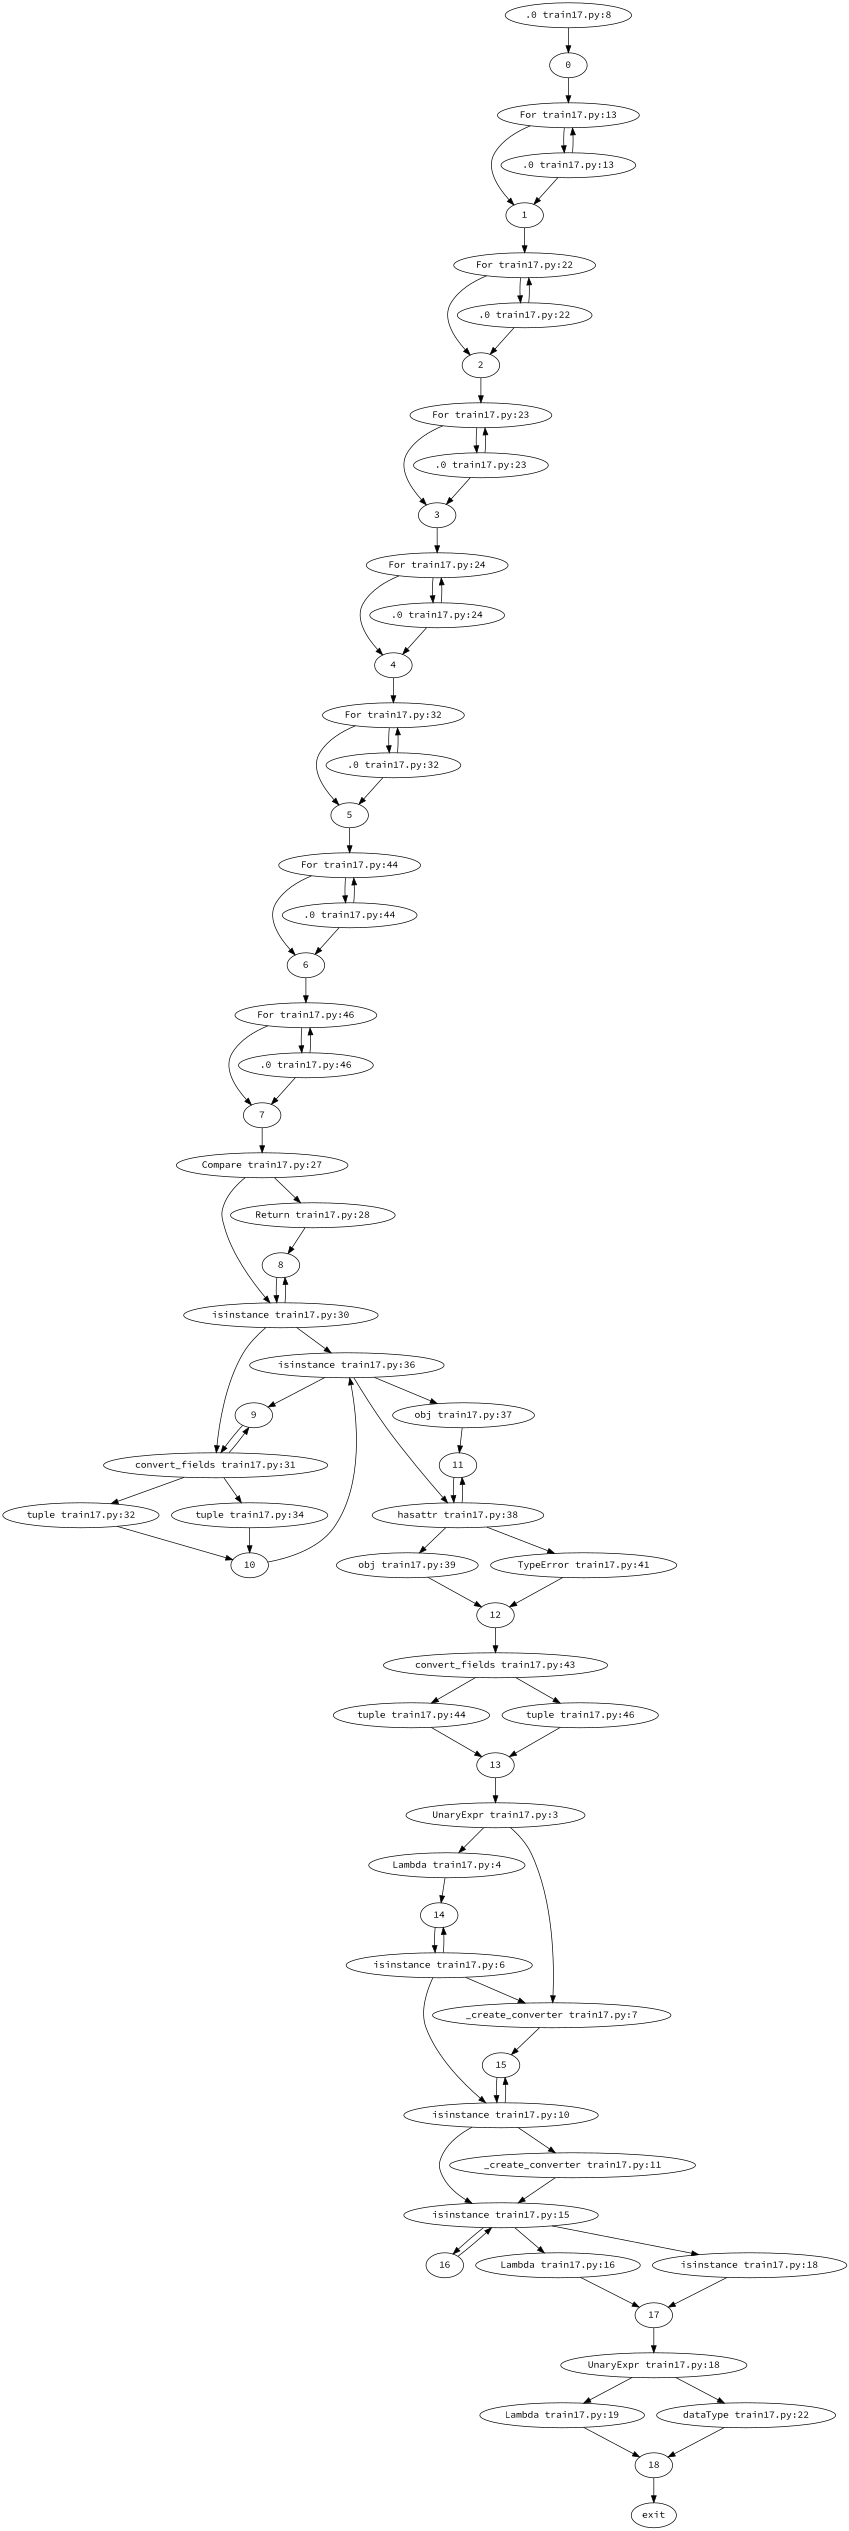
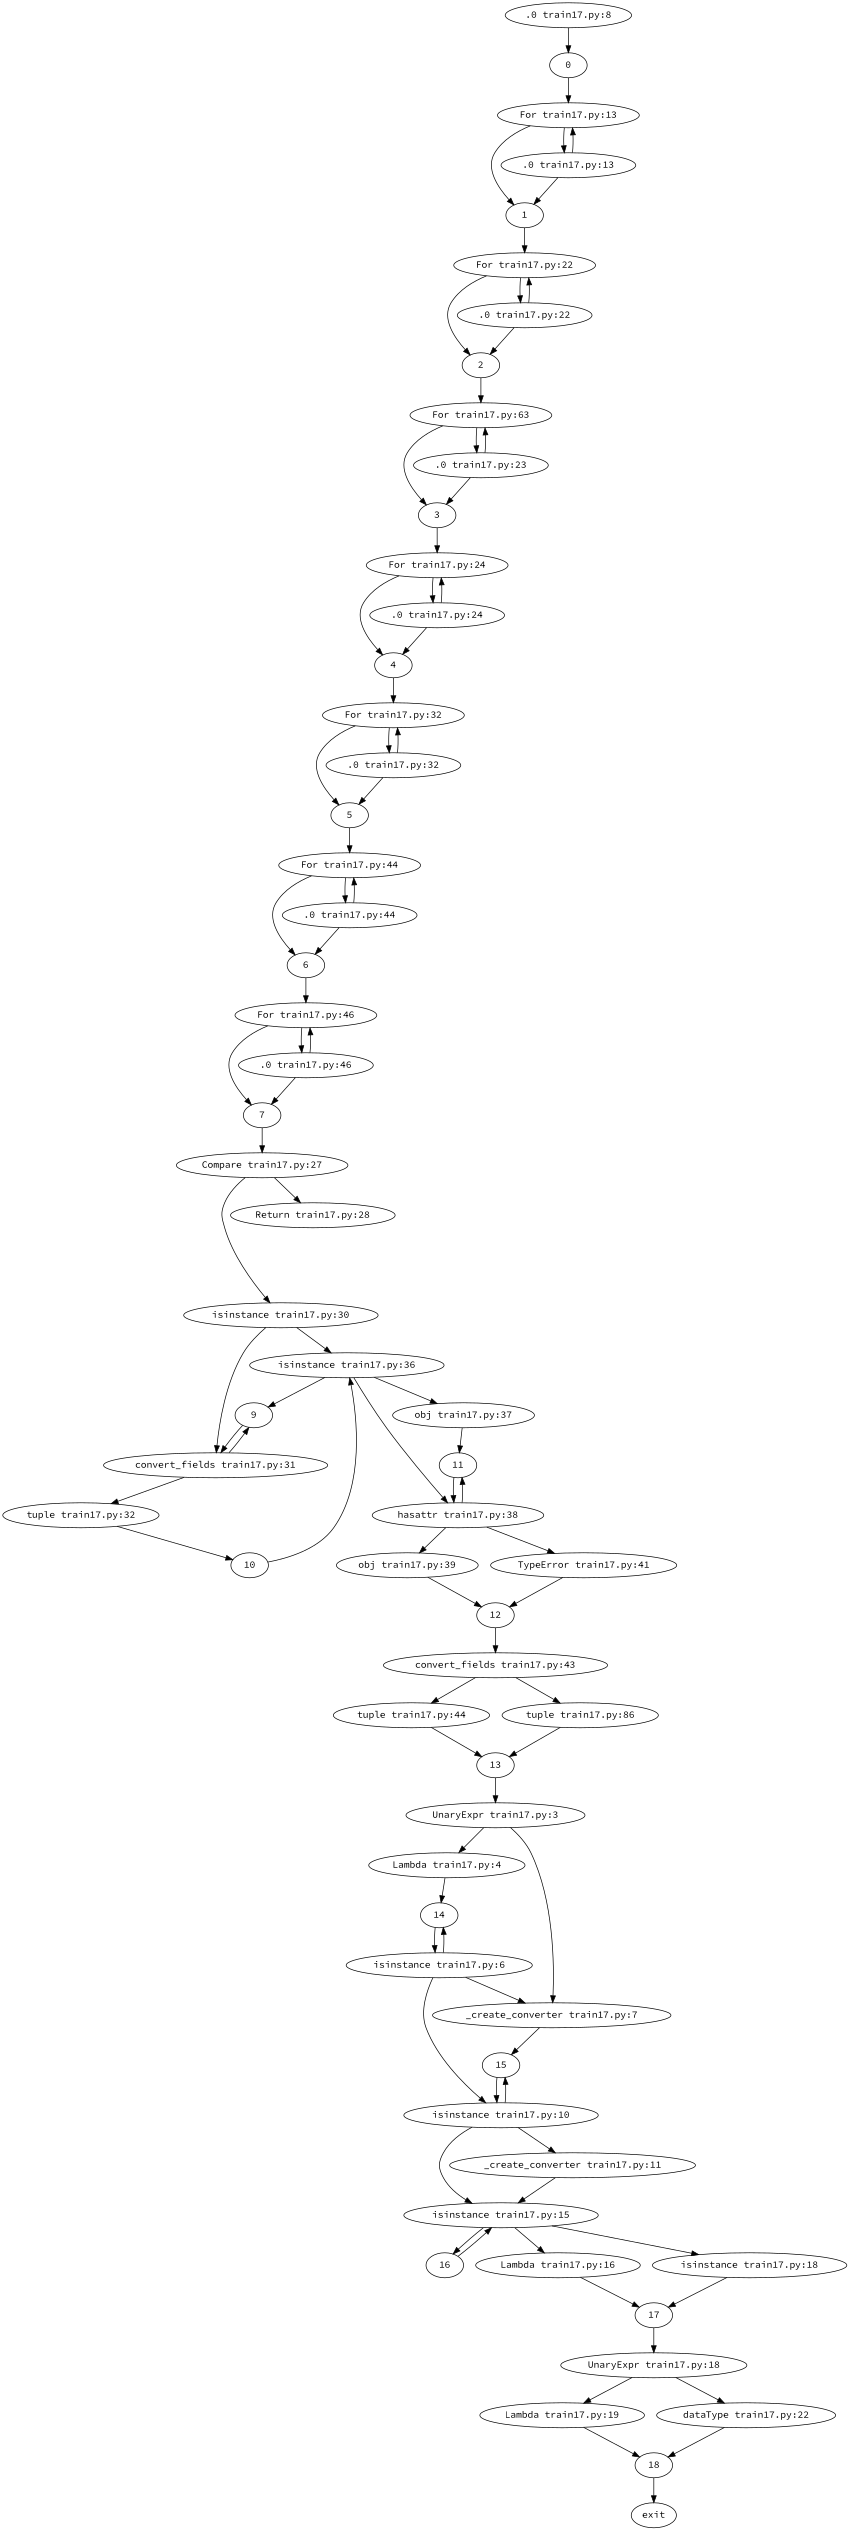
(481, 415) -> (481, 415)
(281, 1265) -> none
(250, 1515) -> none
(580, 1715) -> (580, 1715)
